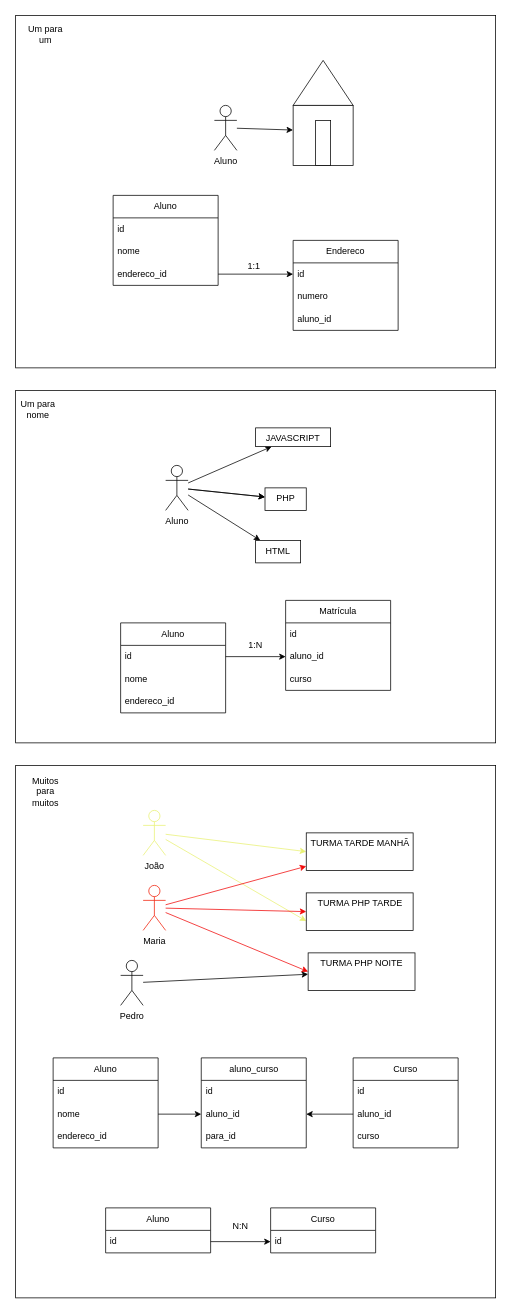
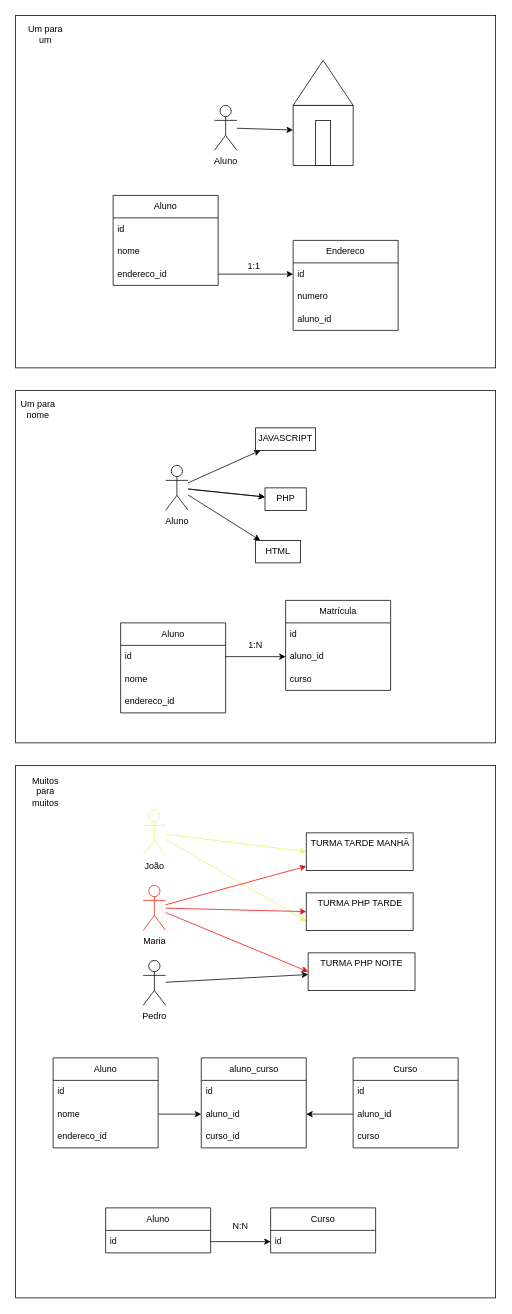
(293, 437) -> (285, 439)
(132, 983) -> (154, 983)
(222, 1137) -> (225, 1137)
